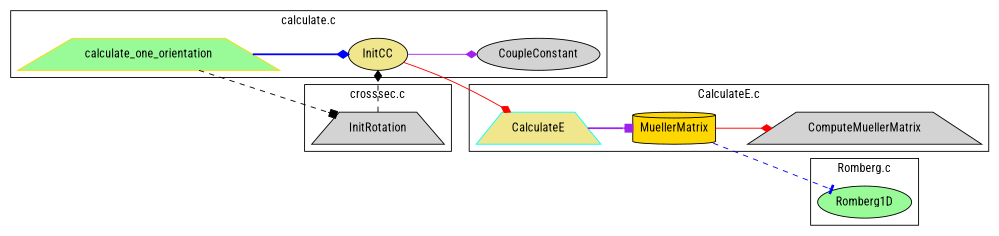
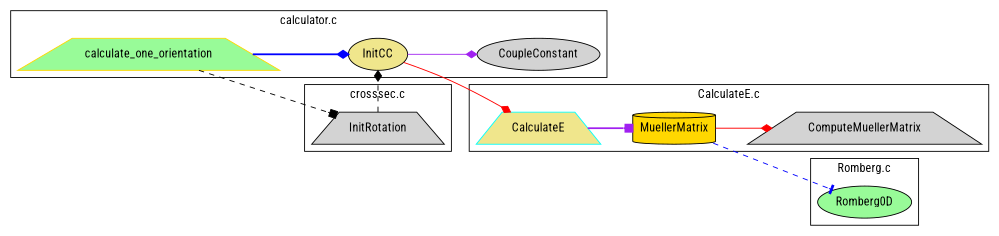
(309, 21) -> (309, 21)
(865, 202) -> (865, 202)
